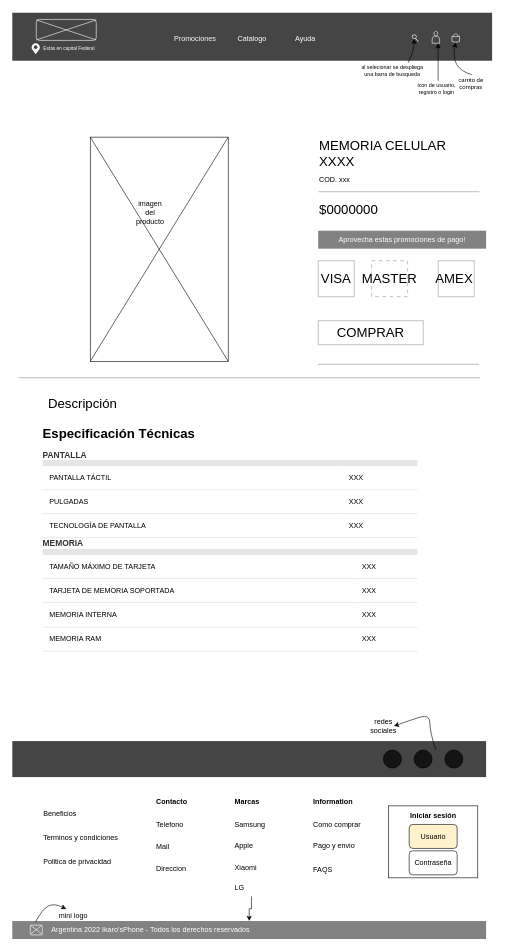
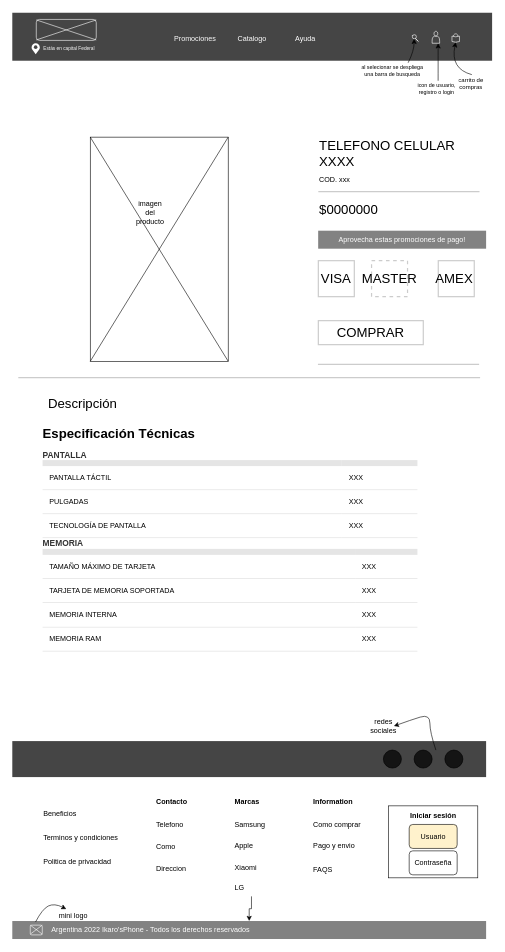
(390, 154) -> (393, 154)
(162, 848) -> (164, 848)
